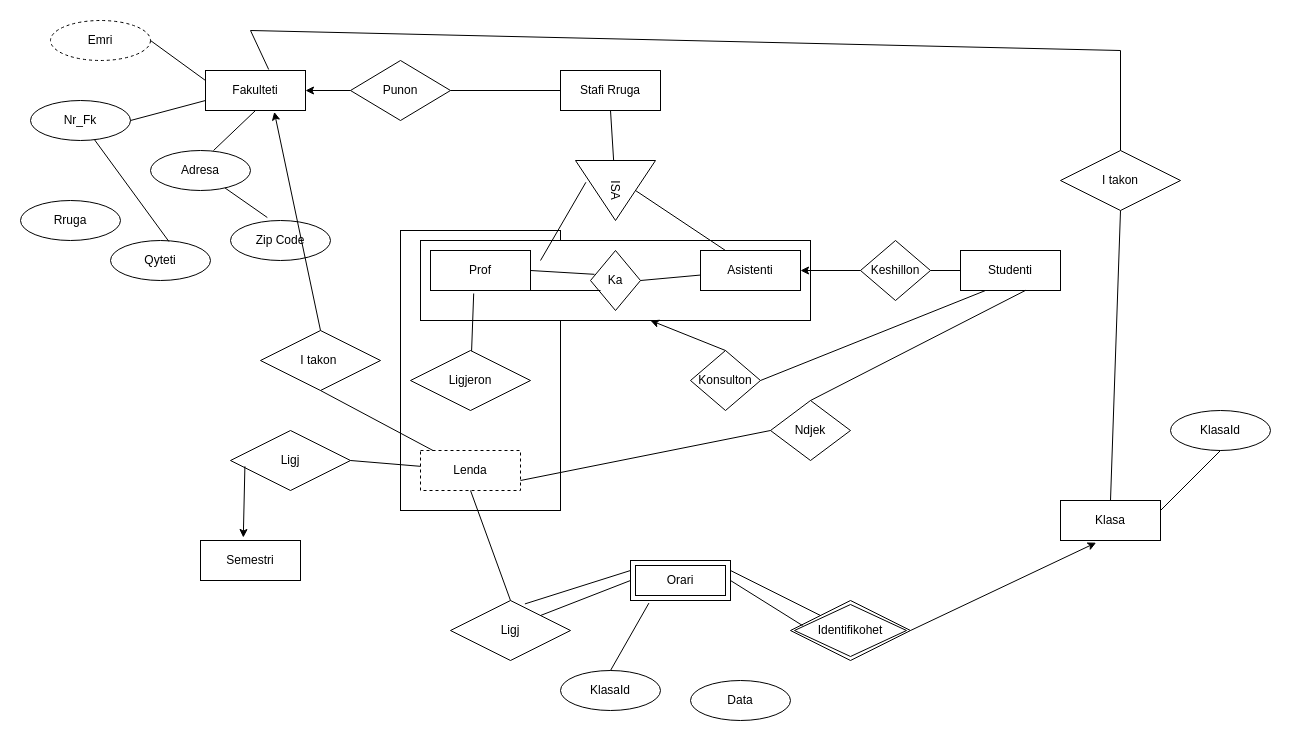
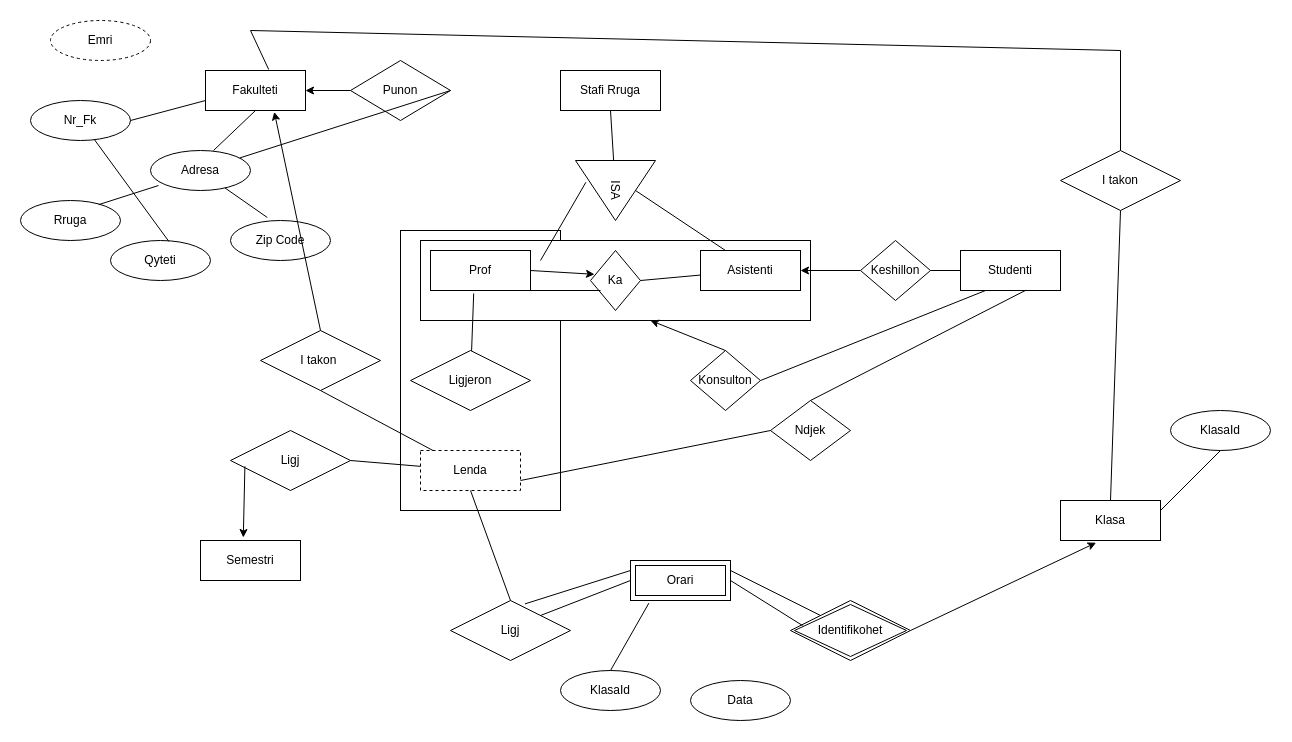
(178, 61) -> none
(506, 91) -> (345, 124)
none -> (129, 195)
(589, 274) -> (586, 274)
